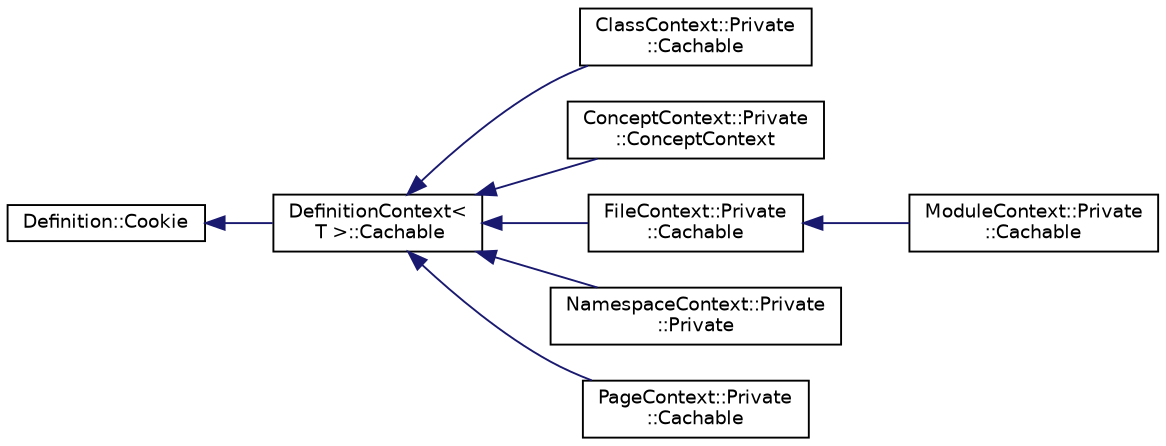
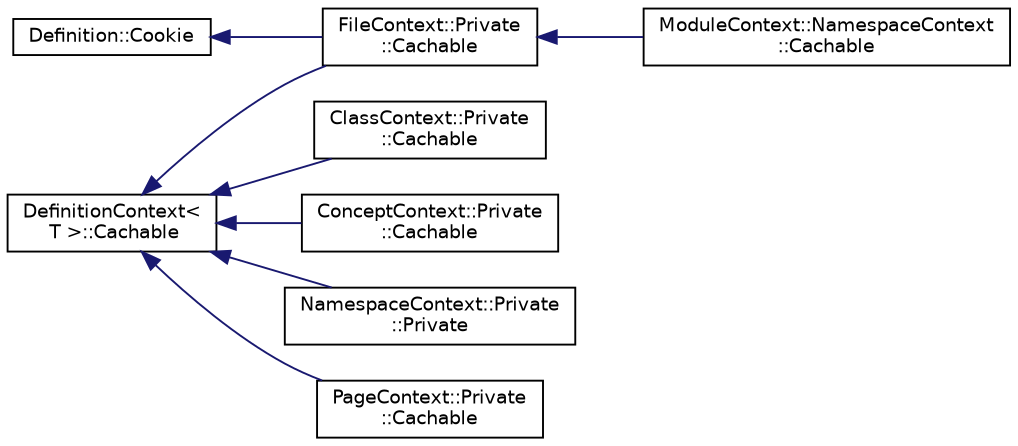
(696, 130) -> (430, 223)
(249, 223) -> (276, 37)
(1034, 223) -> (827, 37)
